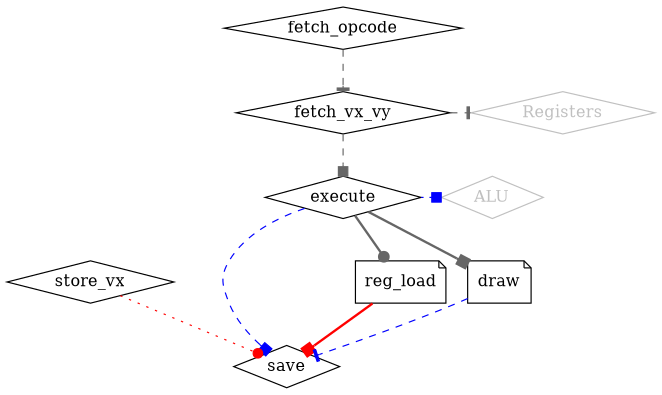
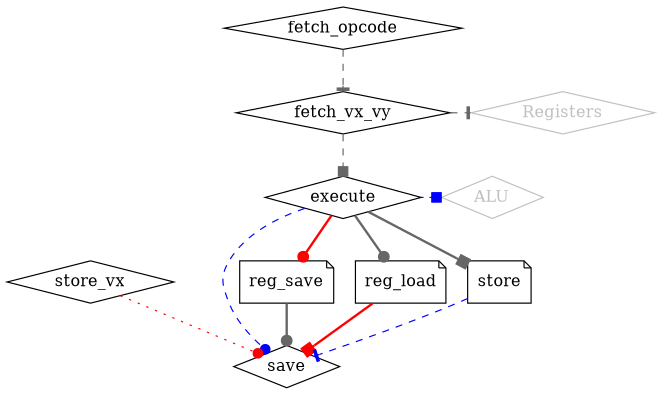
(228, 263) -> (228, 263)
none -> (287, 282)
(499, 282) -> (499, 282)
